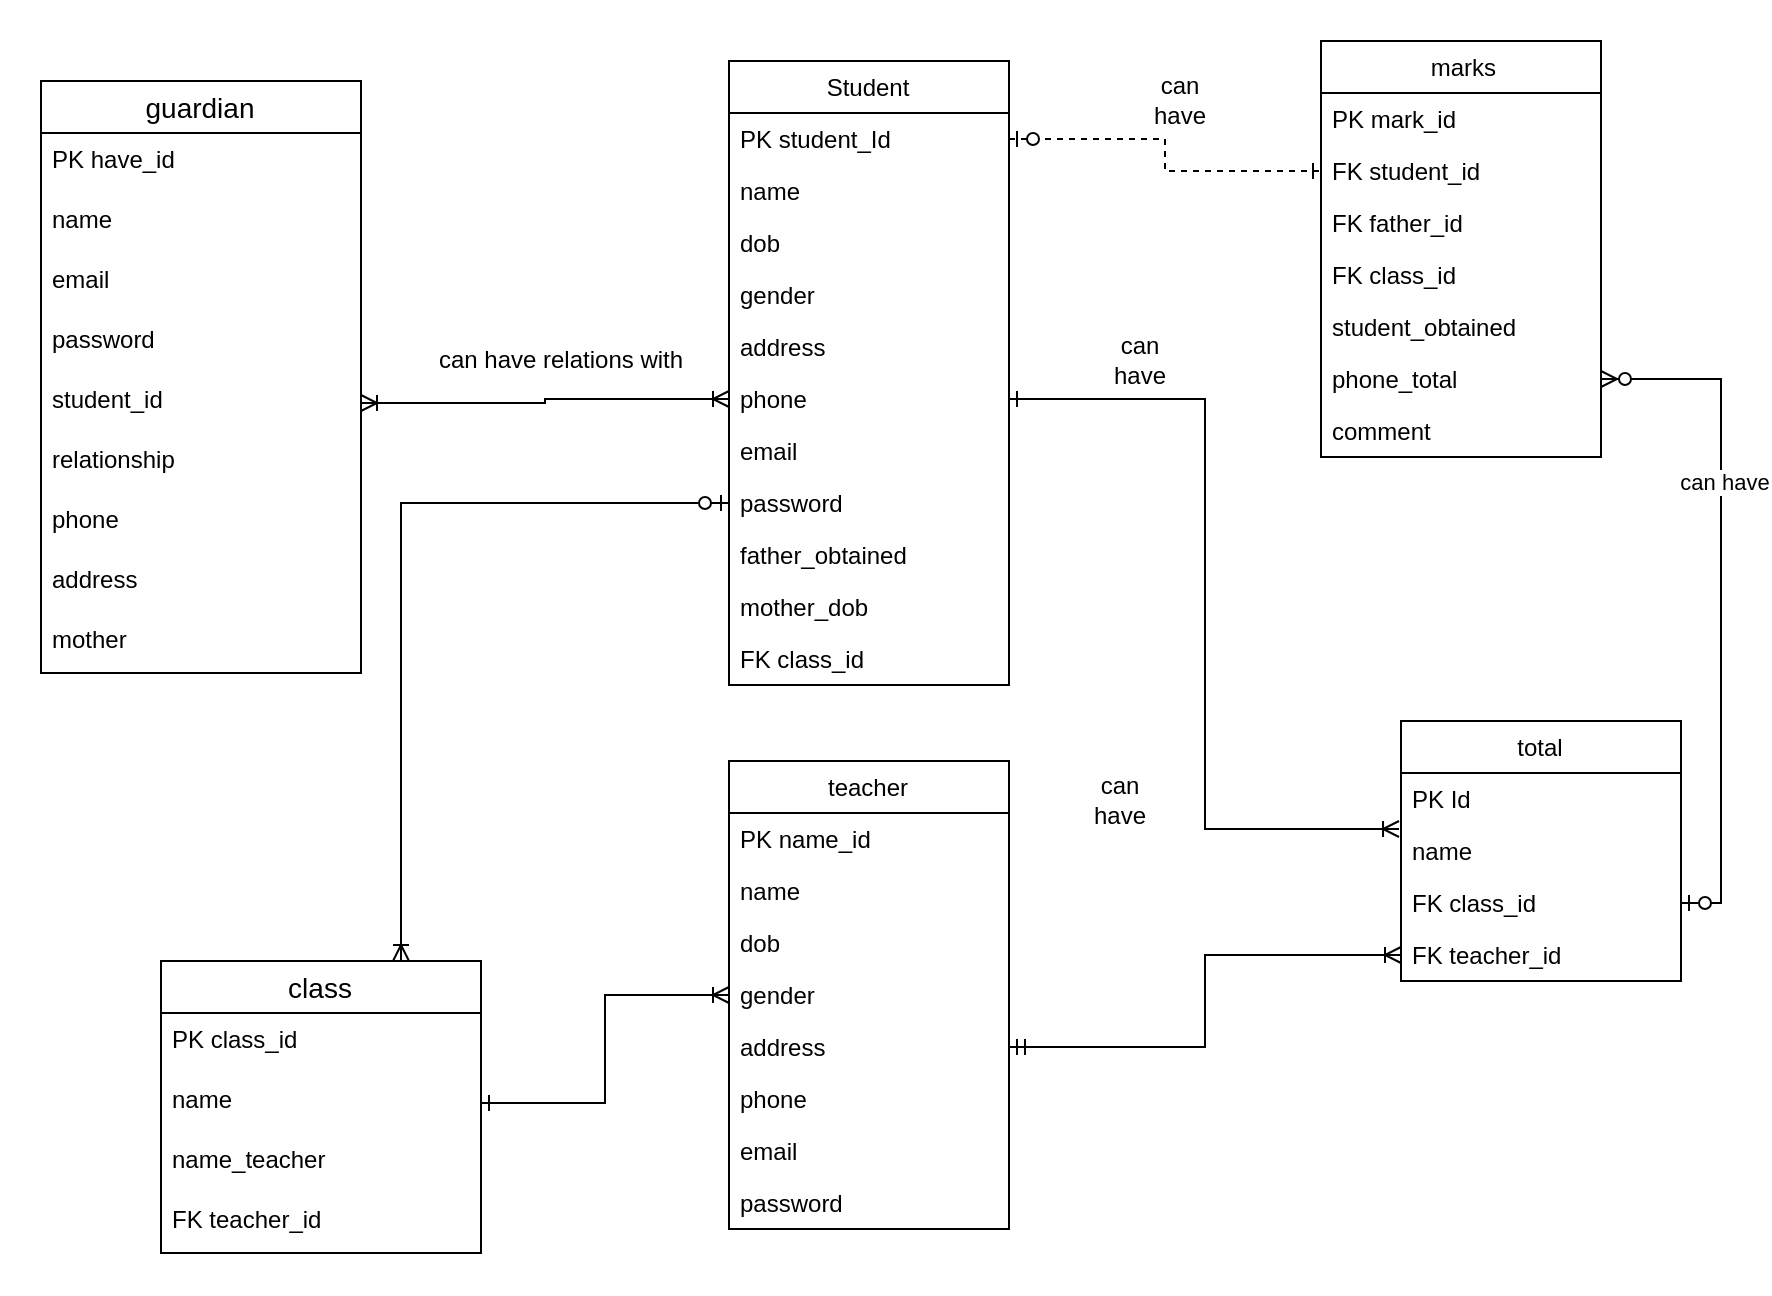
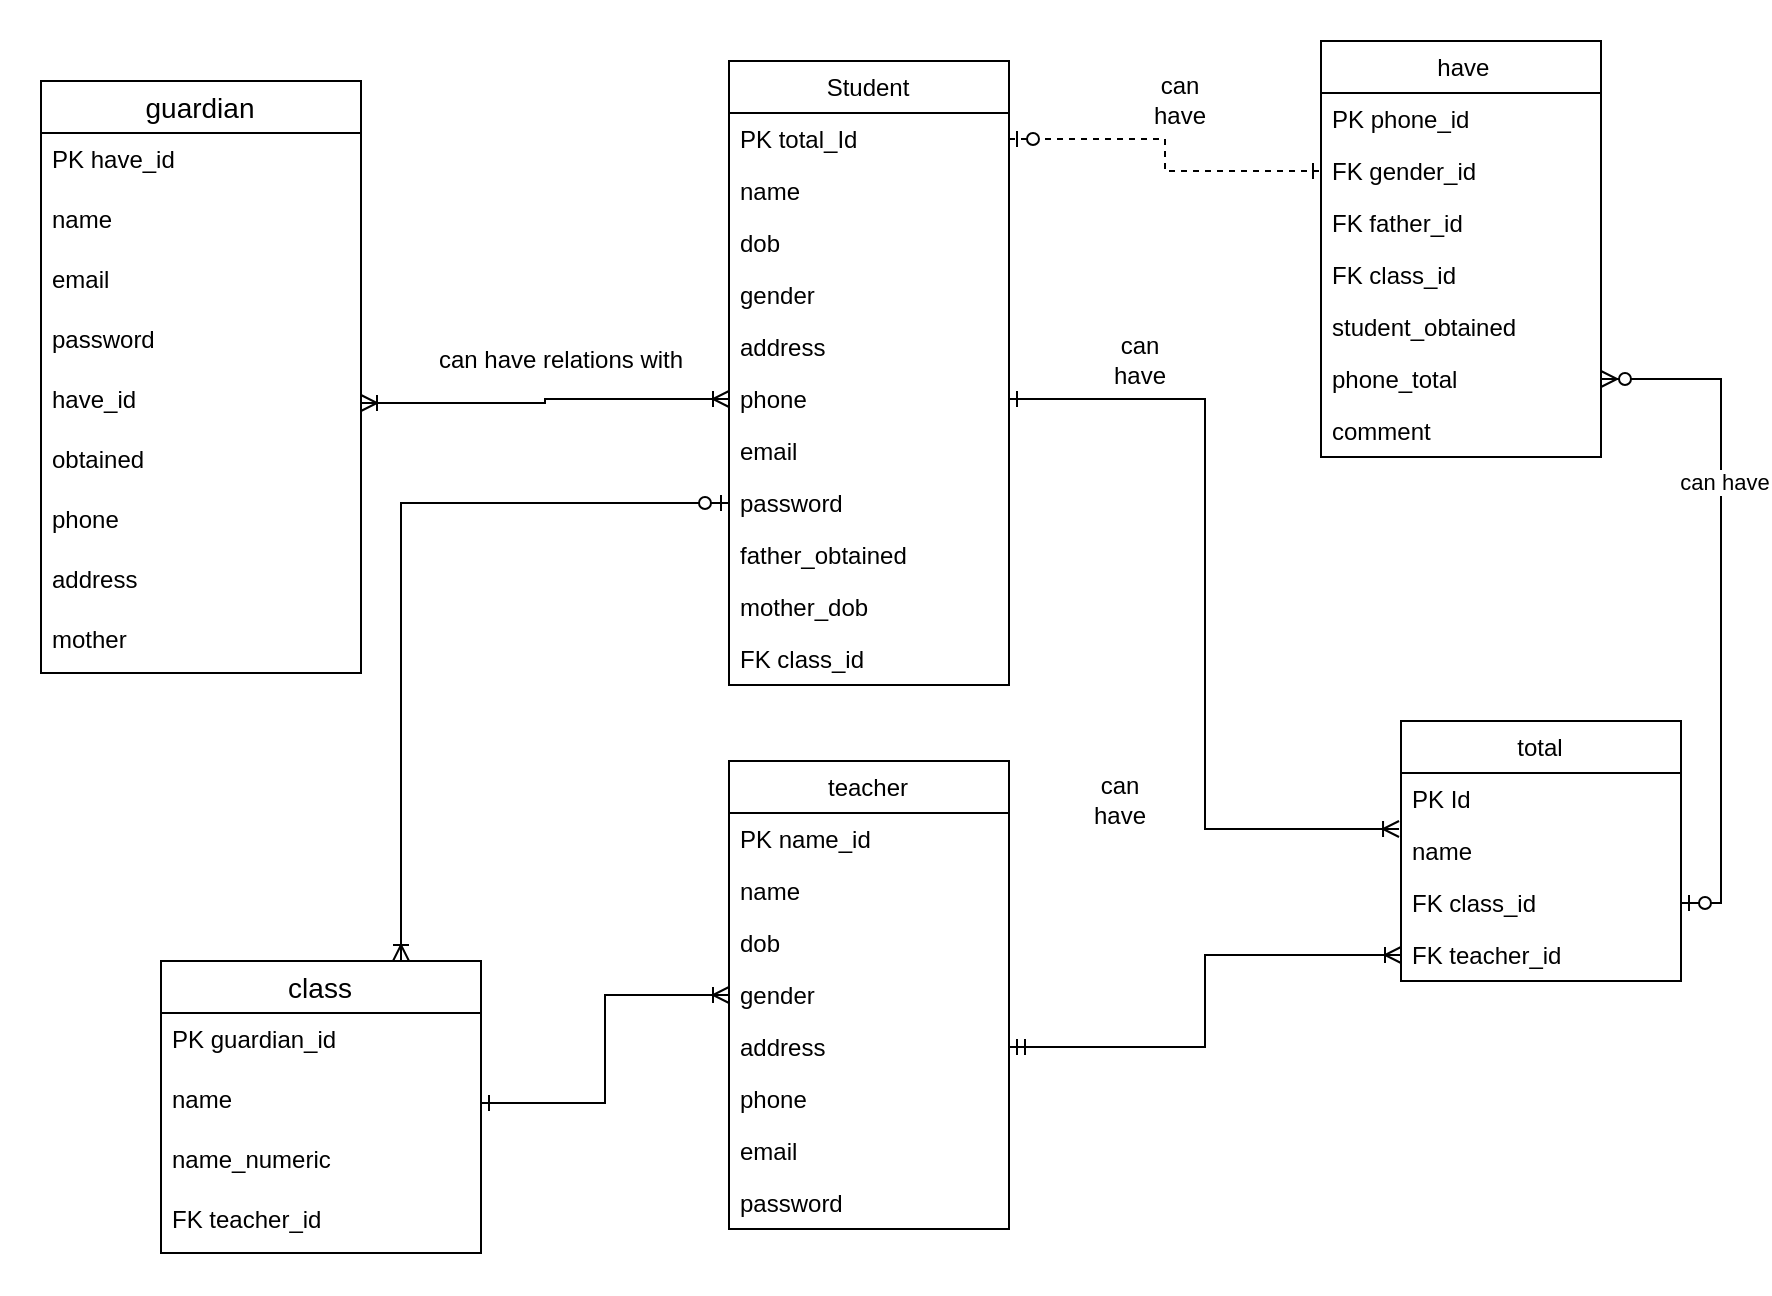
(1460, 68) -> (1460, 68)
(1393, 120) -> (1400, 120)
(824, 140) -> (808, 140)
(1413, 172) -> (1406, 172)
(116, 400) -> (96, 400)
(123, 460) -> (103, 460)
(237, 1040) -> (257, 1040)
(253, 1160) -> (250, 1160)
